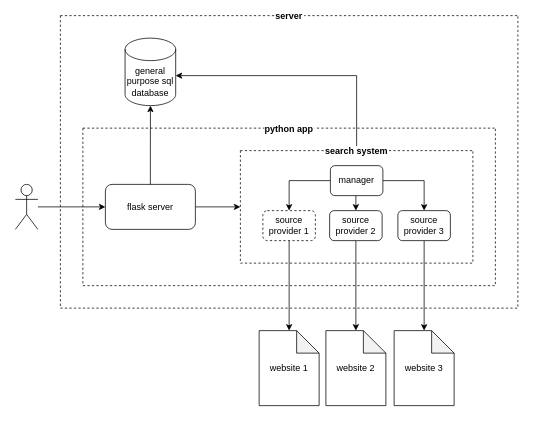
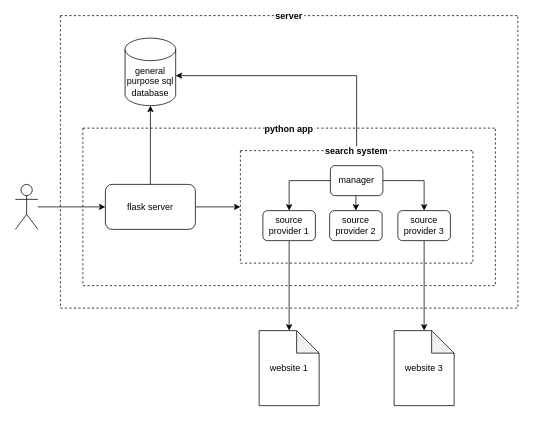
(289, 225) -> (289, 225)
(356, 324) -> none
(356, 368) -> none
